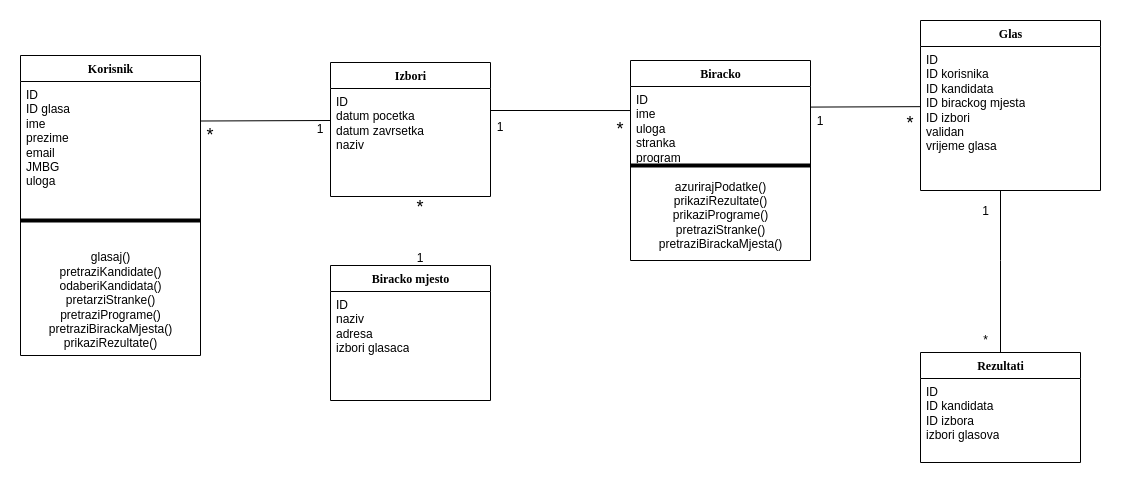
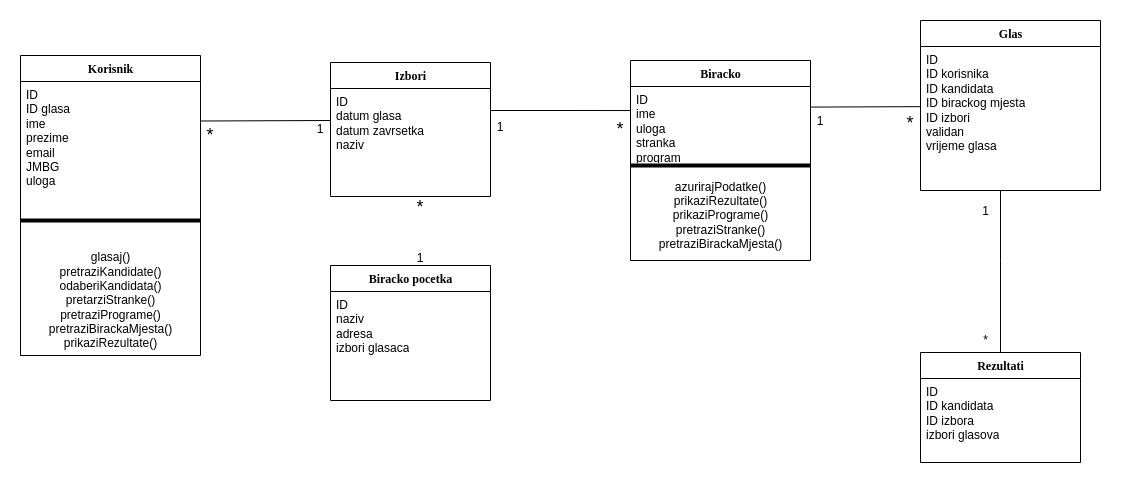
(385, 124) -> (385, 124)
(411, 280) -> (411, 280)
